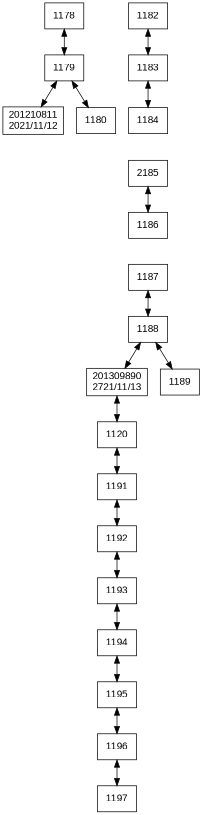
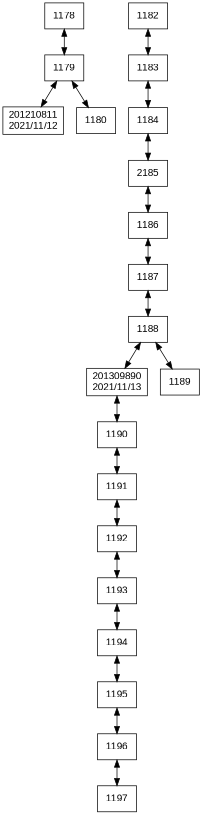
none -> (148, 147)
none -> (148, 251)
(117, 382) -> (117, 382)
(117, 435) -> (117, 435)
